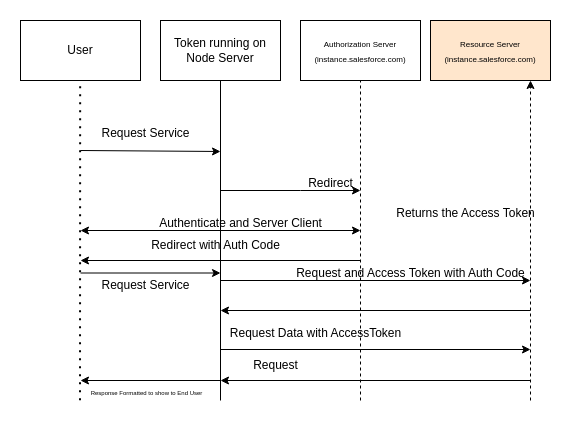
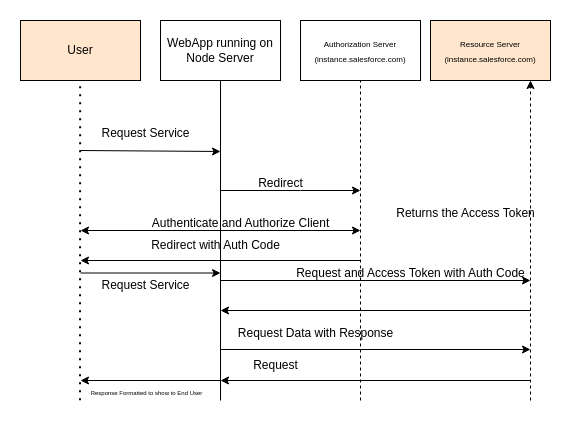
(81, 51) -> (81, 51)
(221, 51) -> (221, 51)
(331, 184) -> (281, 184)
(241, 224) -> (241, 224)
(316, 334) -> (316, 334)
